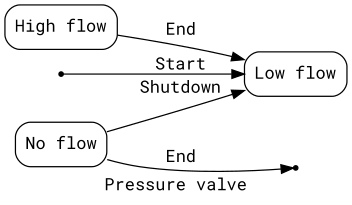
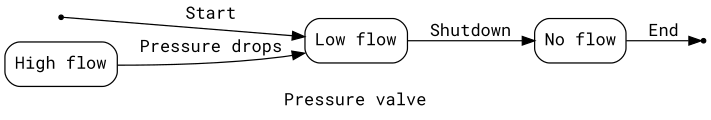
(181, 30) -> (211, 48)
(170, 113) -> (465, 41)
